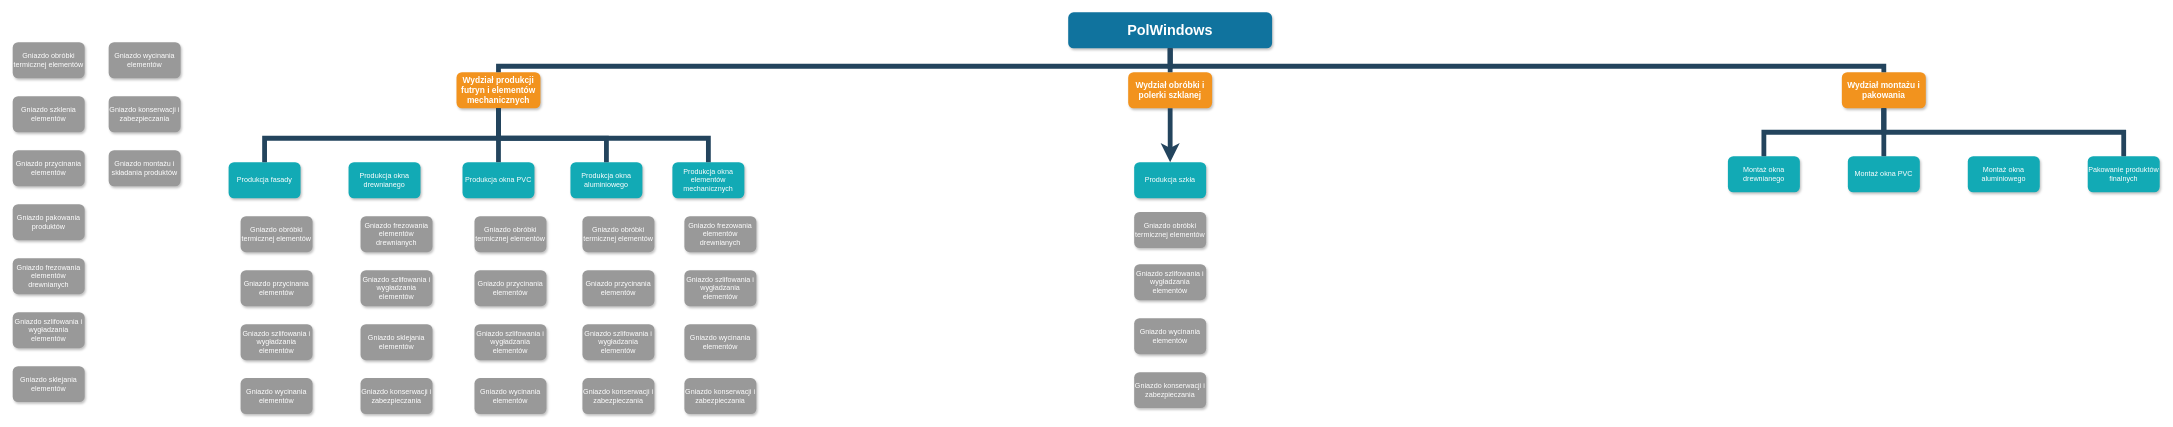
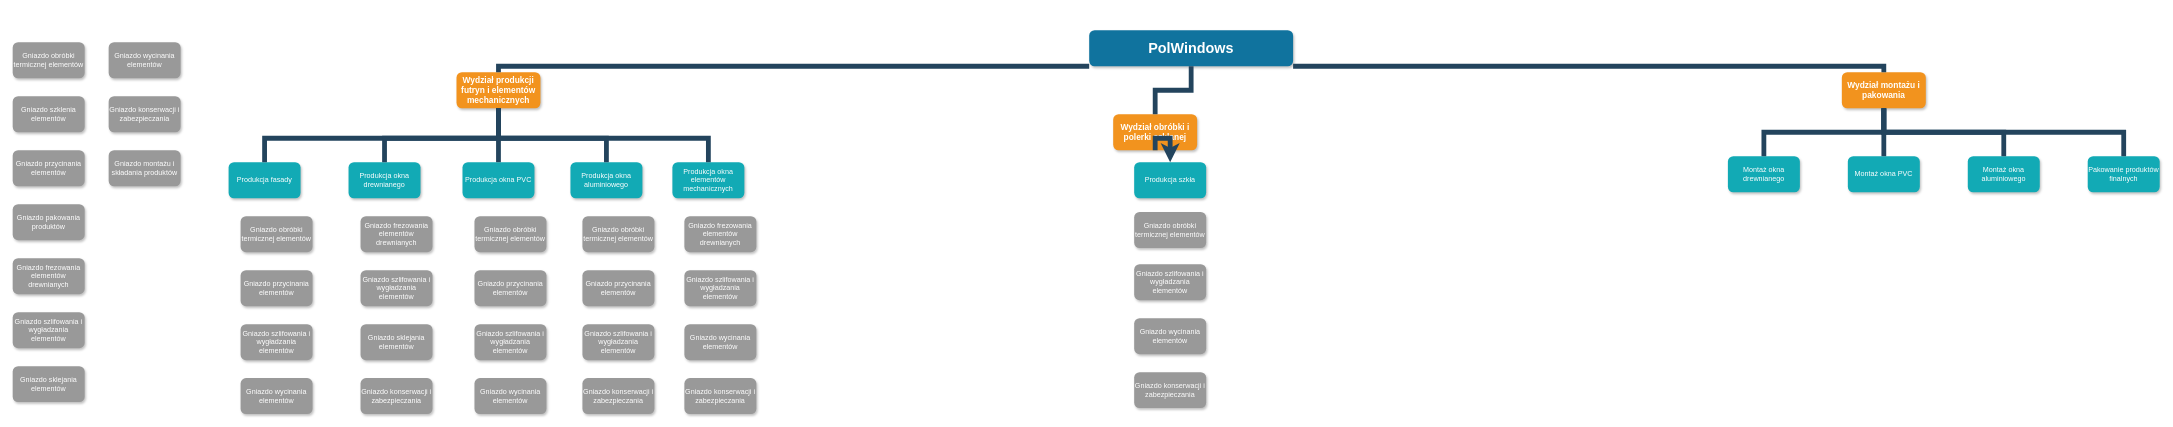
(1170, 30) -> (1191, 48)
(1170, 90) -> (1155, 132)
none -> (2004, 145)
none -> (384, 151)
